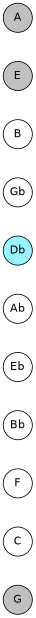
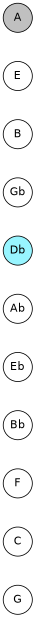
(18, 76) -> (18, 76)
(18, 600) -> (18, 600)
